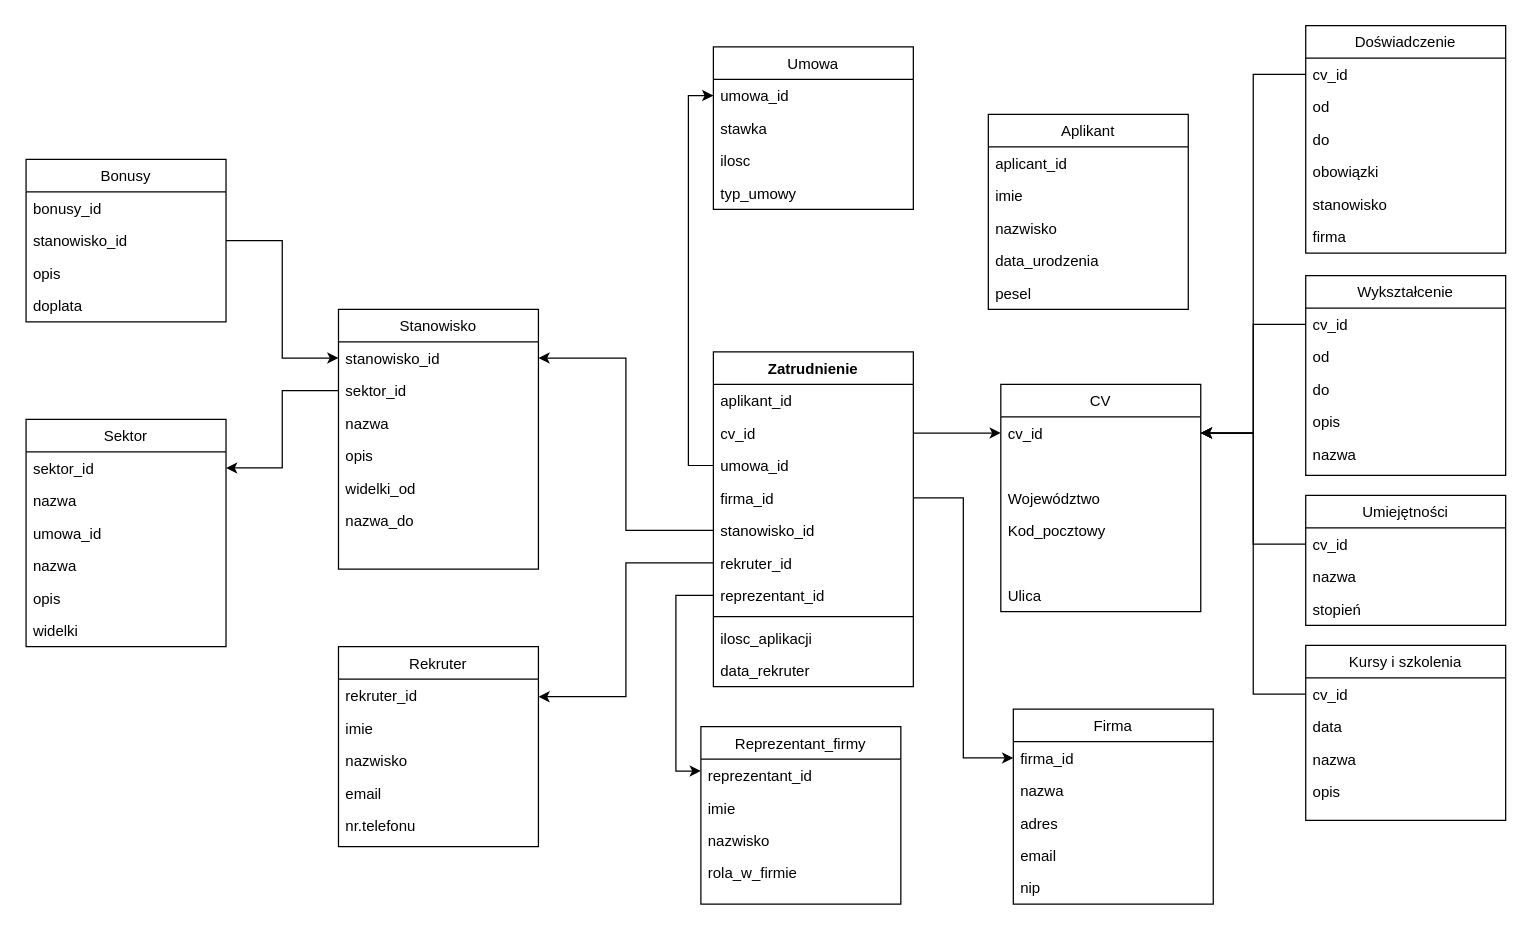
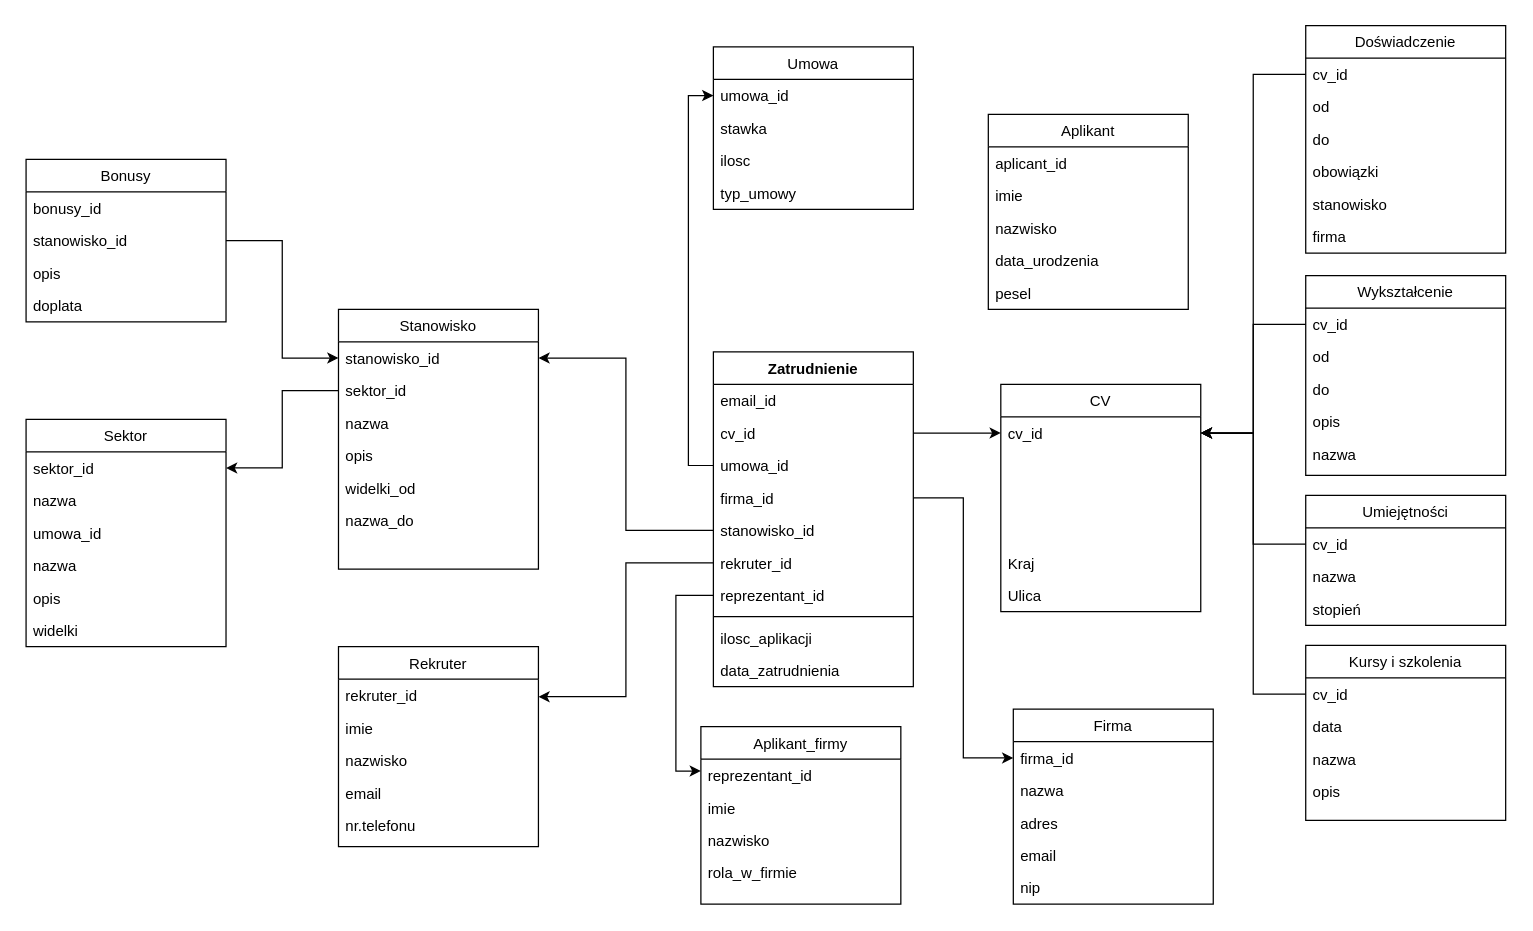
(760, 401) -> (748, 401)
(1101, 498) -> none
(1101, 531) -> none
none -> (1101, 563)
(775, 671) -> (788, 671)
(800, 744) -> (800, 744)
